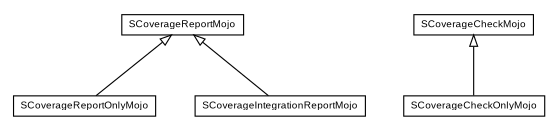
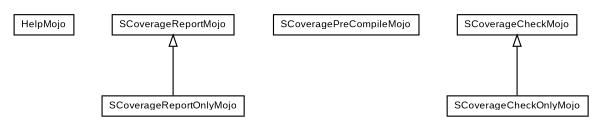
none -> (43, 25)
none -> (346, 25)
(280, 106) -> none
